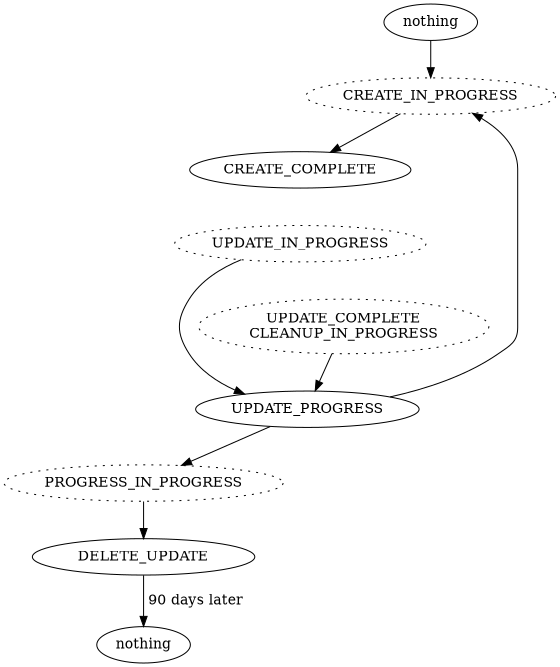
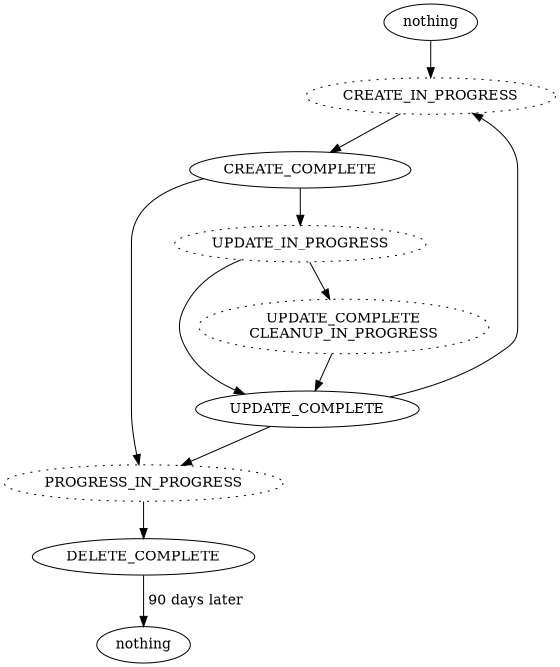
none -> (300, 202)
none -> (317, 276)
none -> (131, 297)
(307, 409) -> (307, 409)
(144, 557) -> (144, 557)
